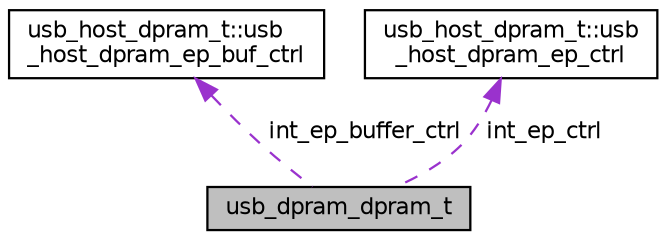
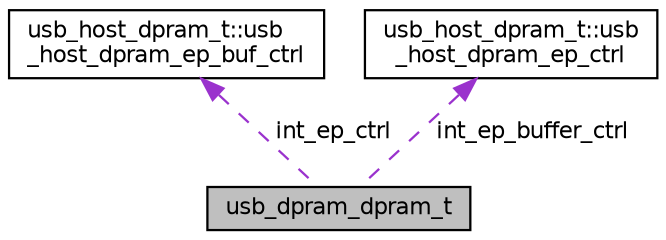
(362, 133) -> (331, 133)
(542, 133) -> (529, 133)
